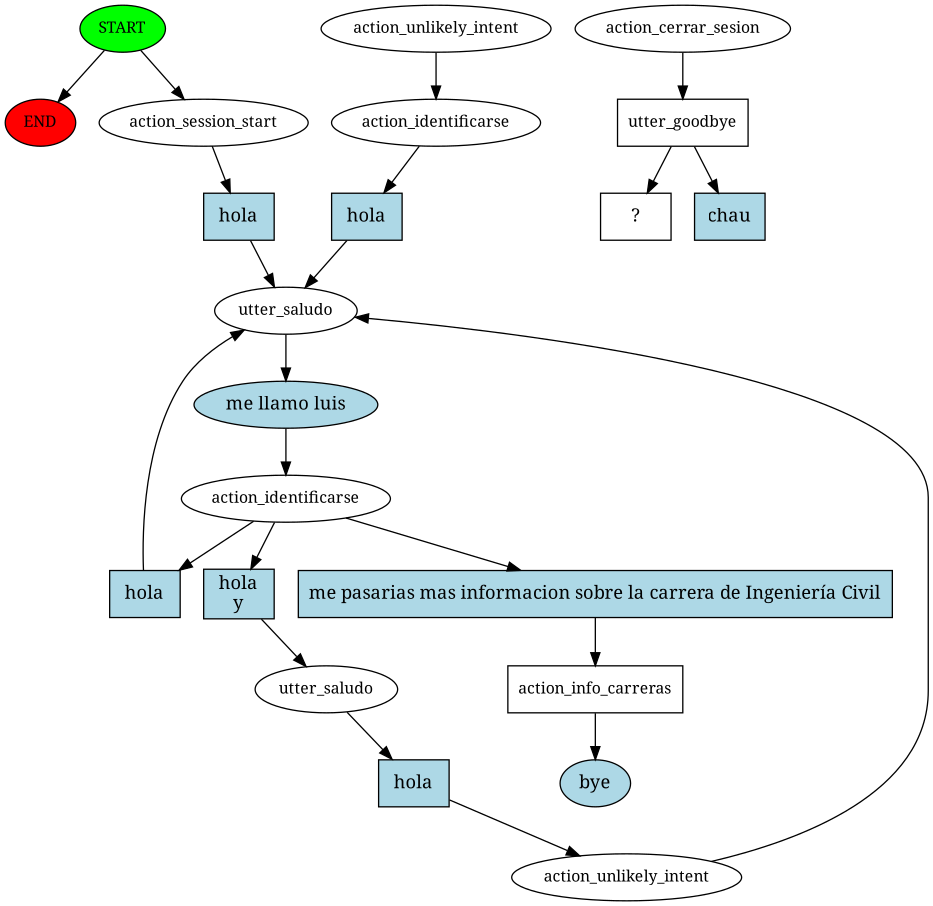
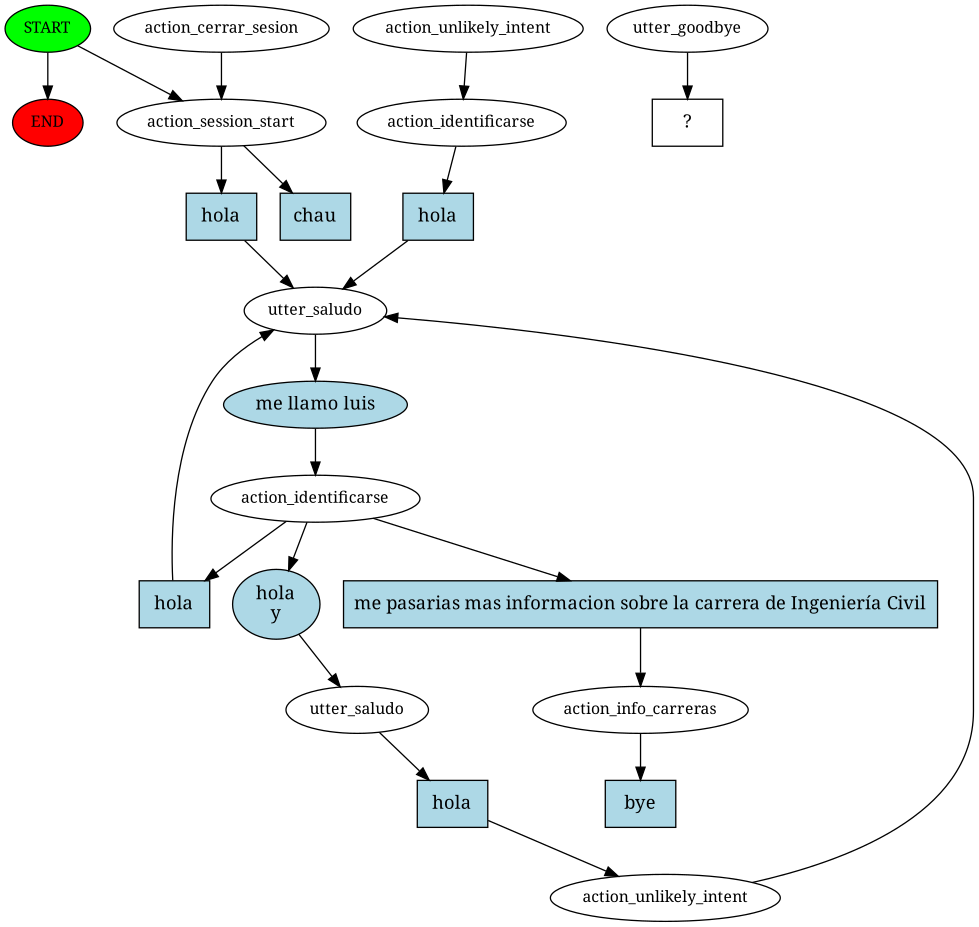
(683, 69) -> (221, 69)
(683, 123) -> (688, 29)
(703, 164) -> (263, 165)
(239, 594) -> (276, 604)
(595, 689) -> (641, 710)
(595, 783) -> (641, 804)
